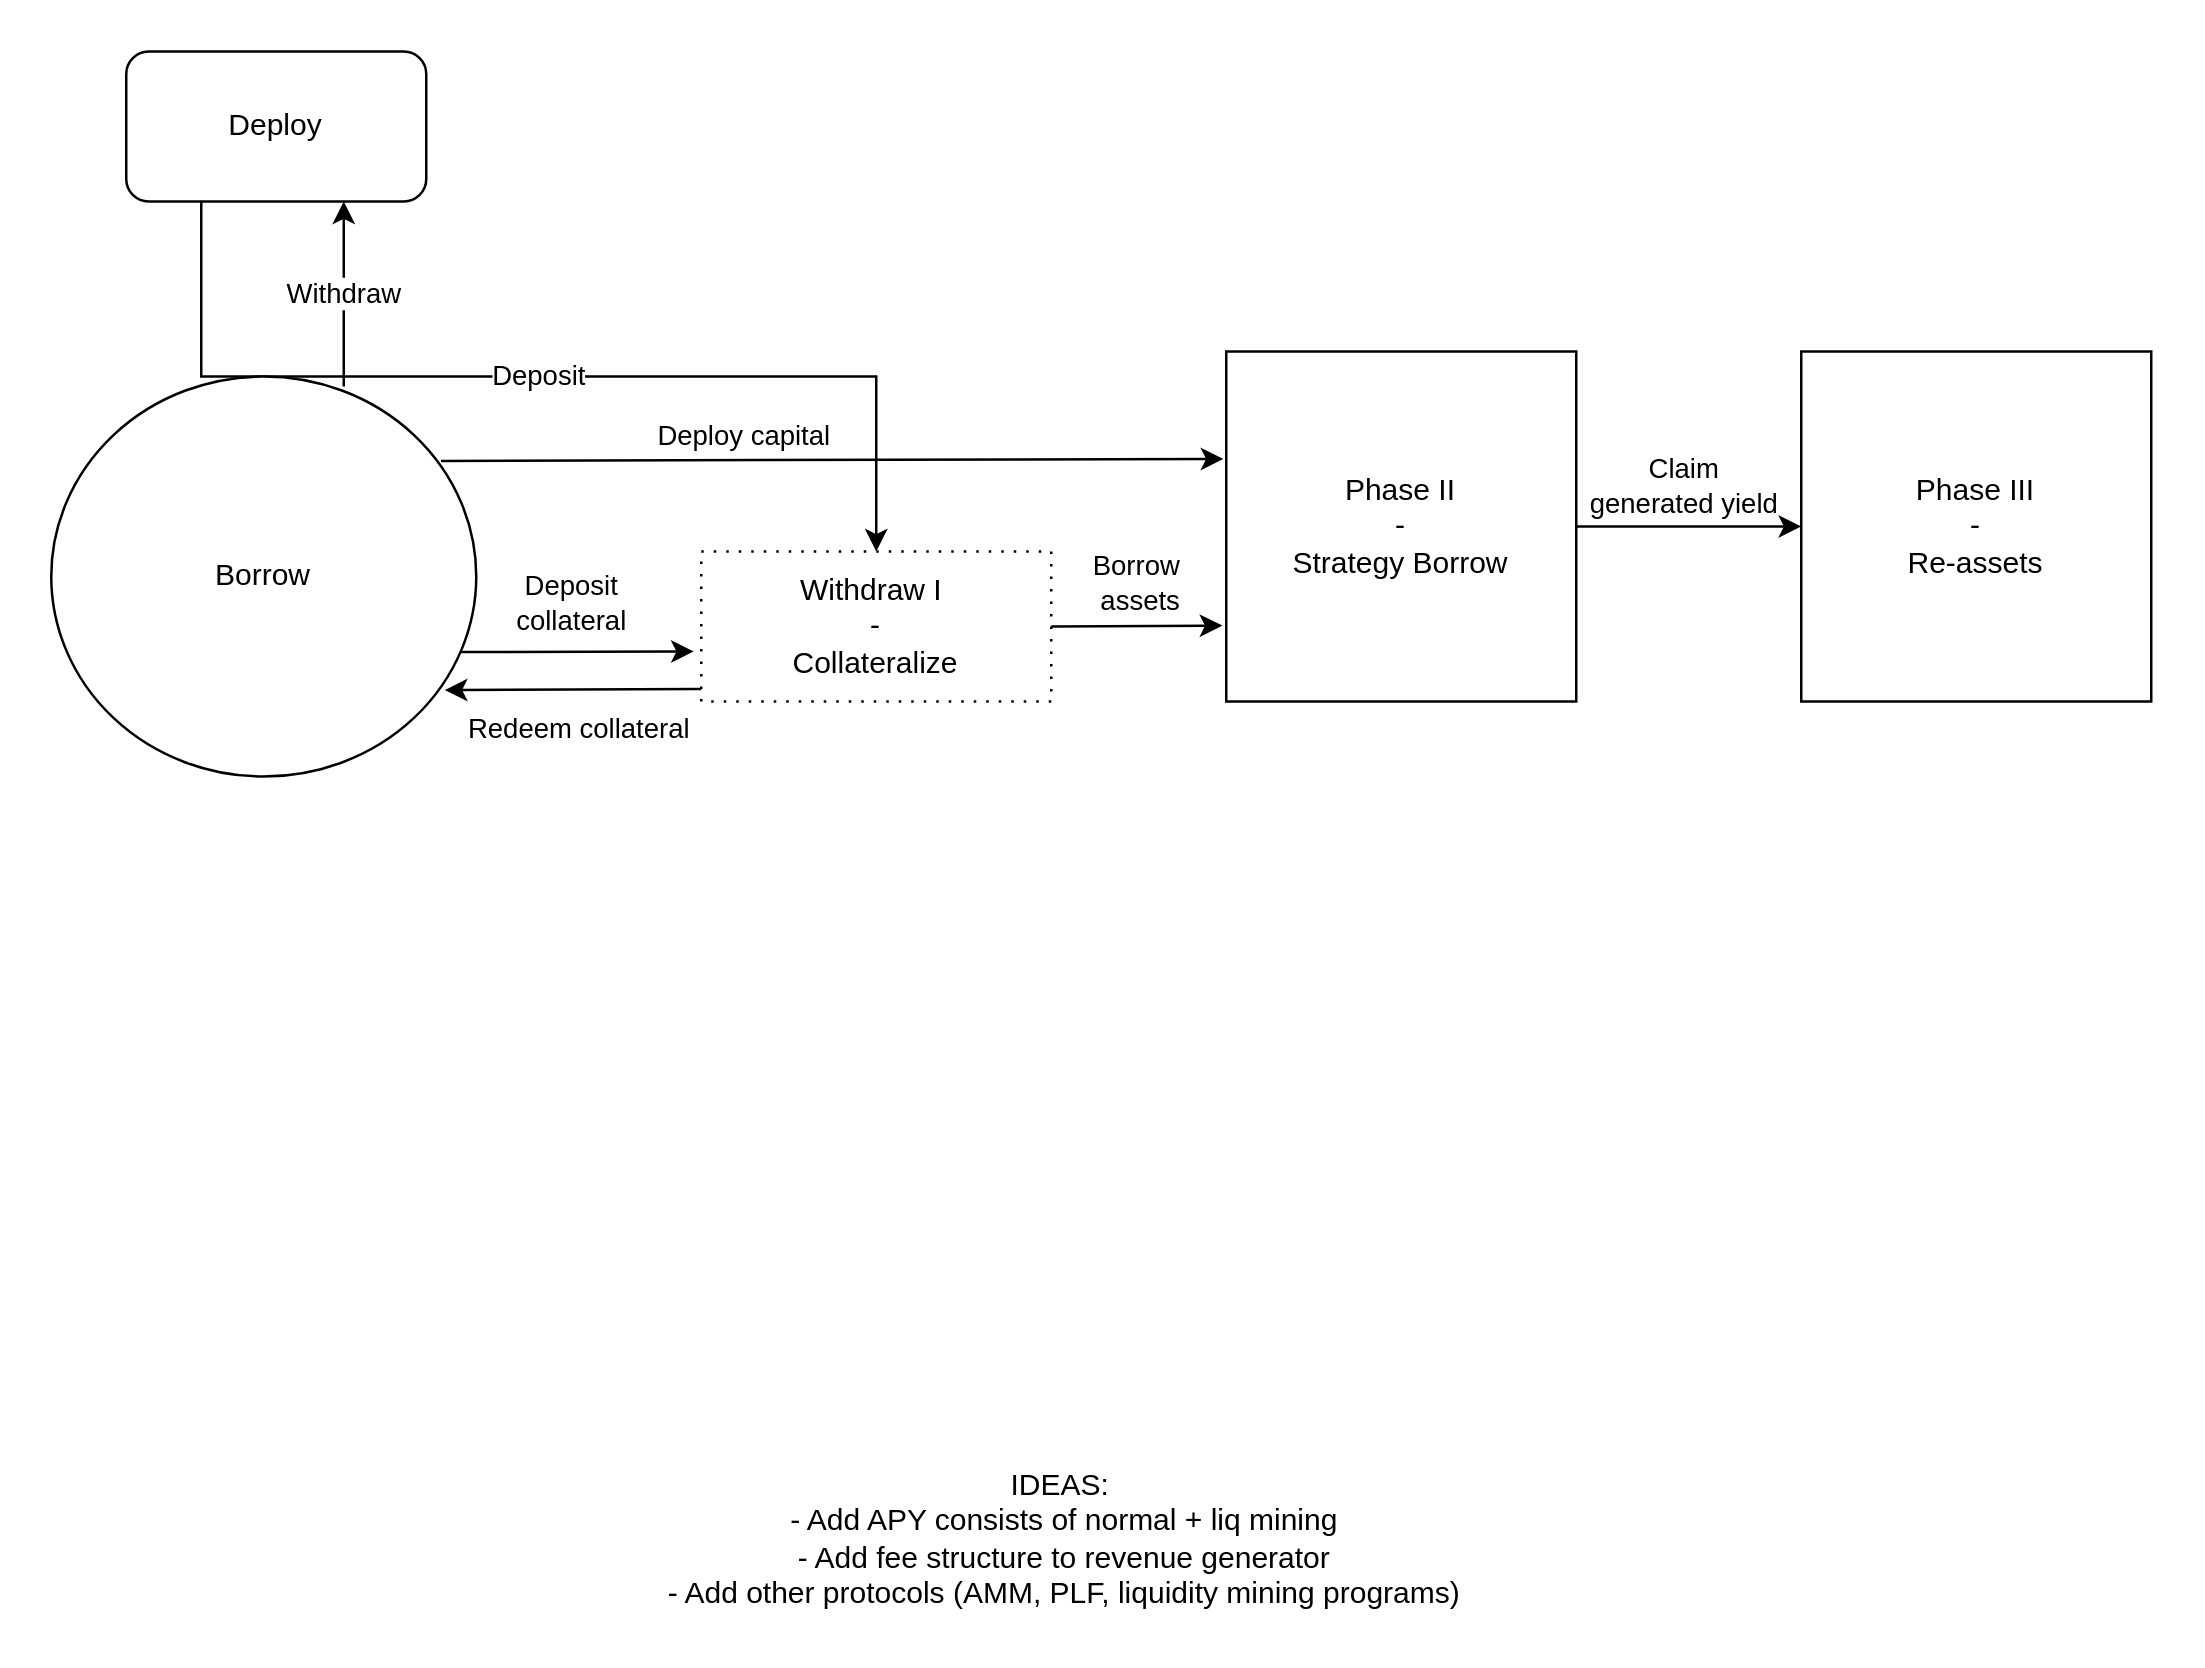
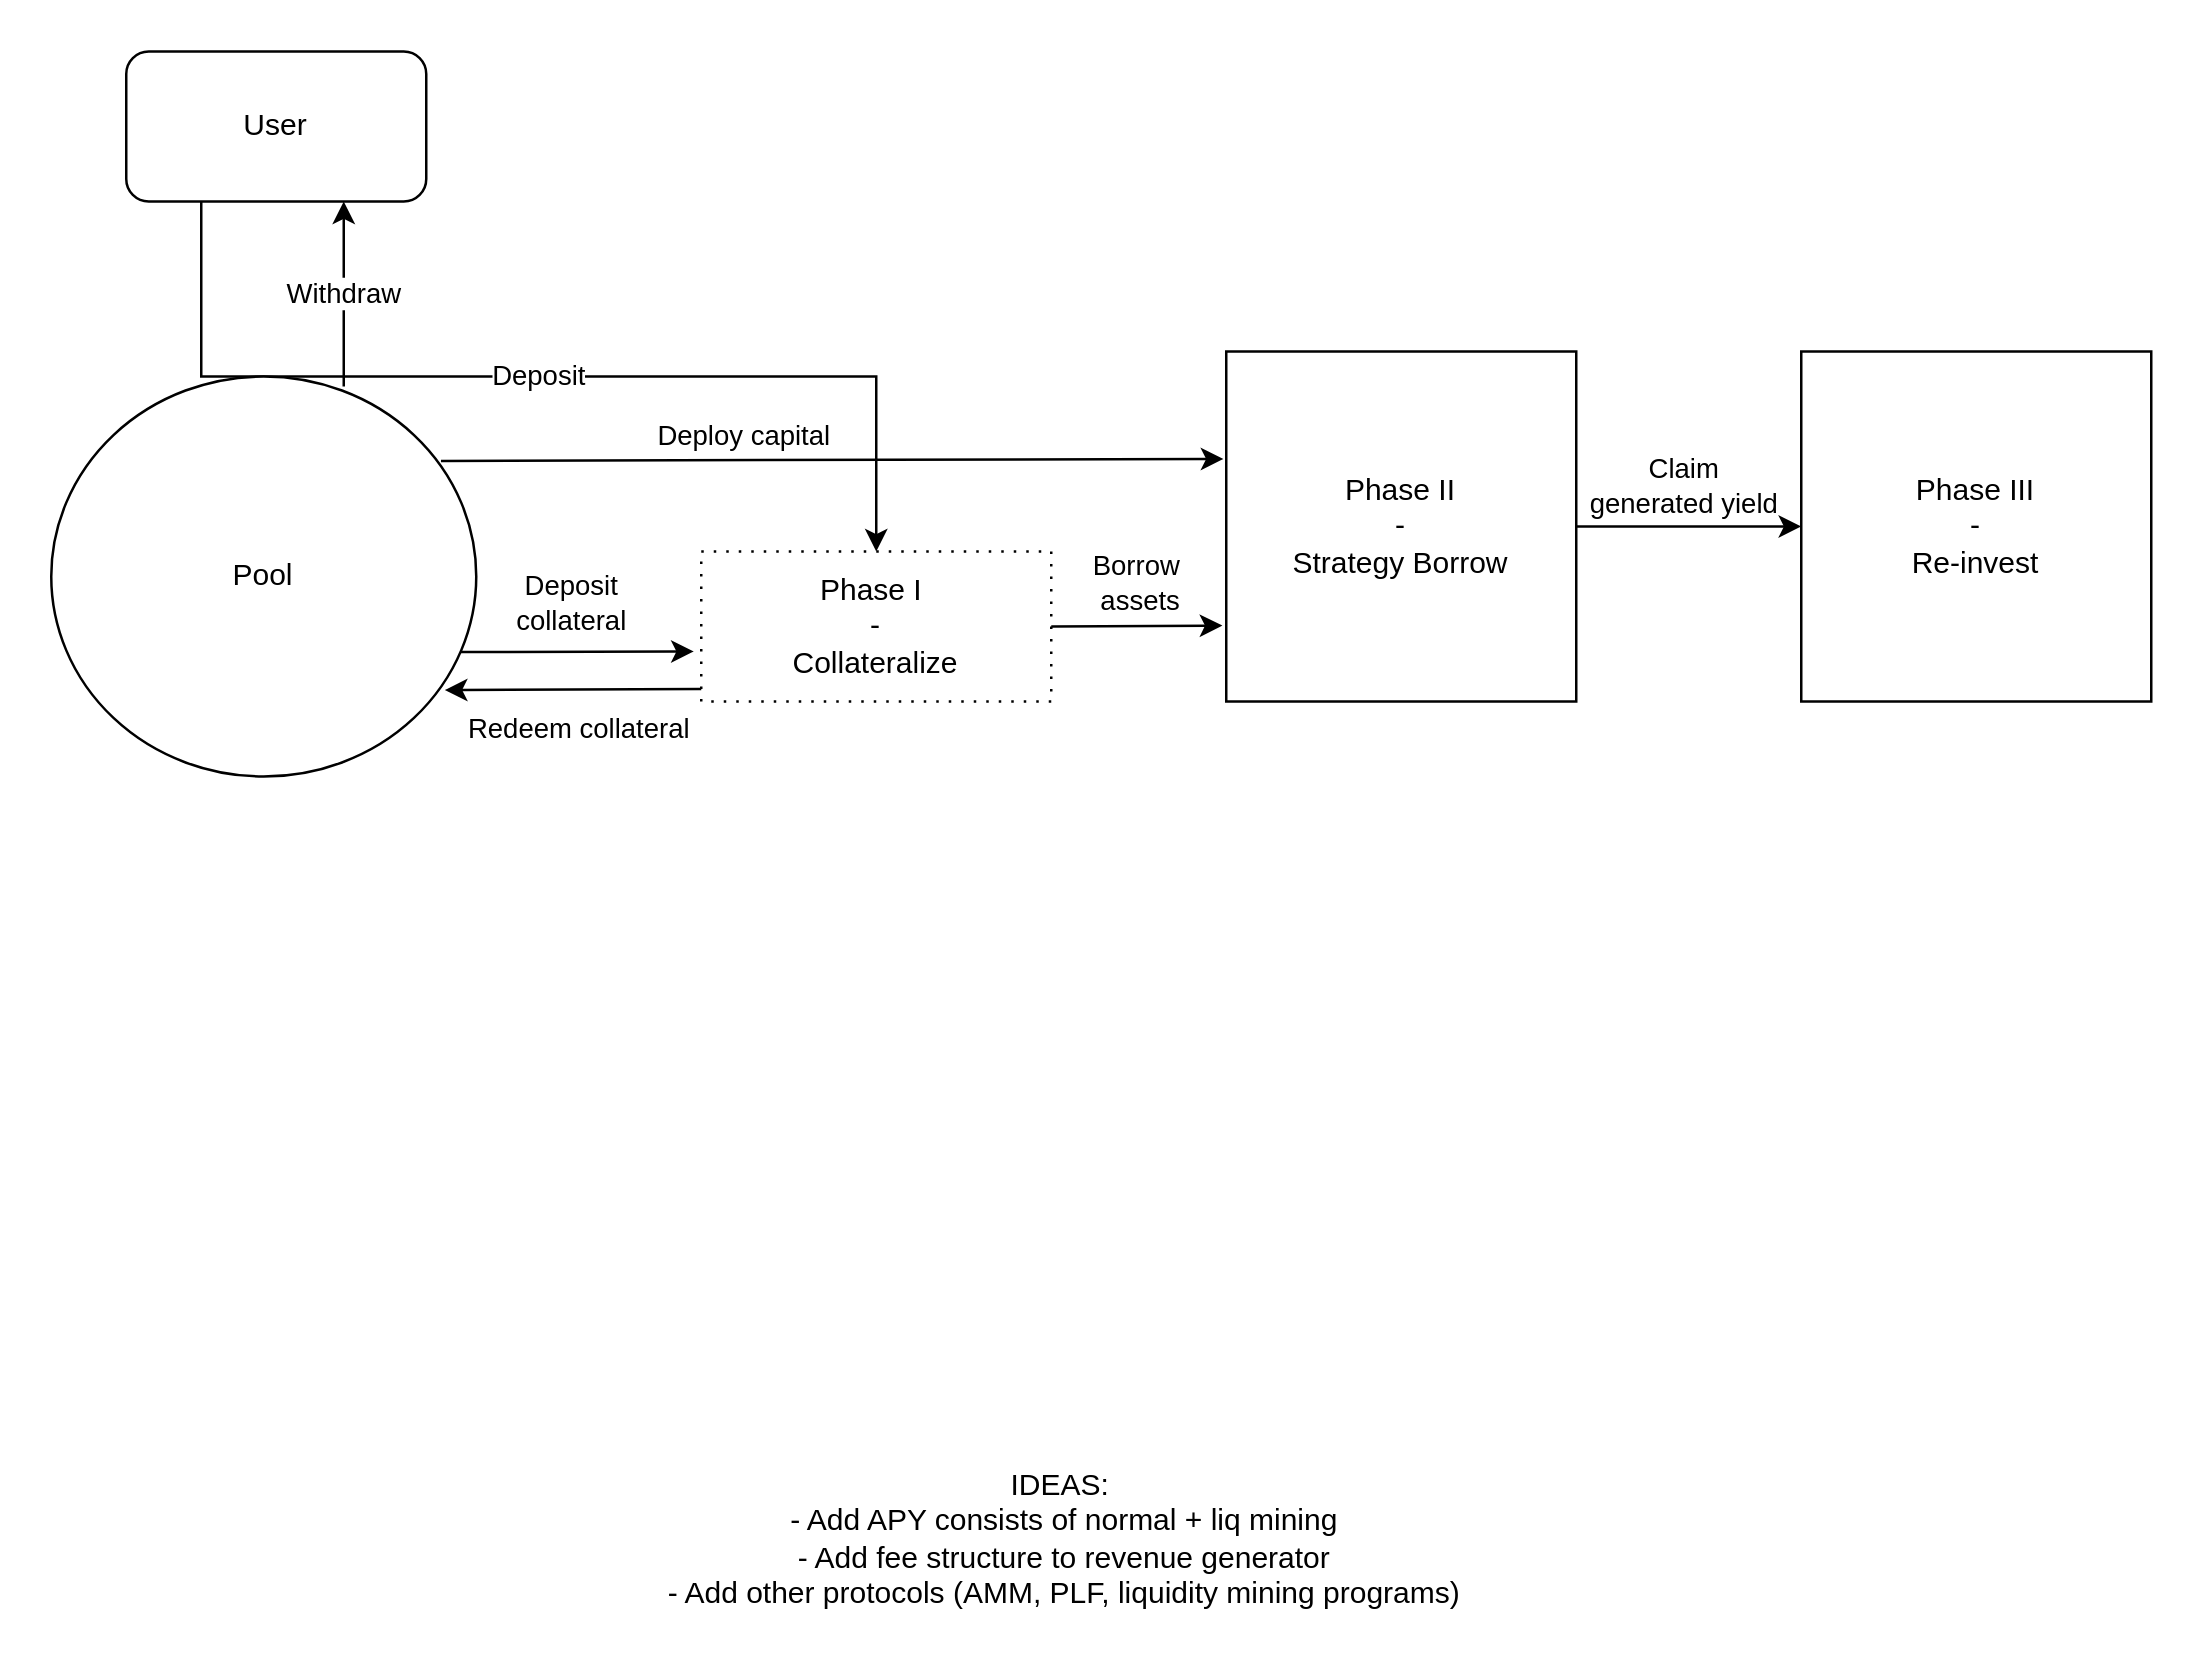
(276, 126) -> (276, 126)
(1976, 526) -> (1976, 526)
(264, 576) -> (264, 576)
(876, 626) -> (876, 626)
